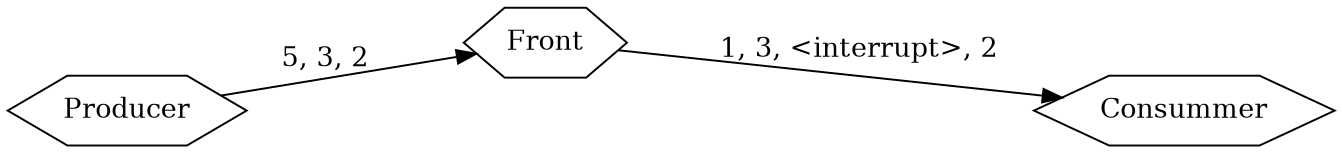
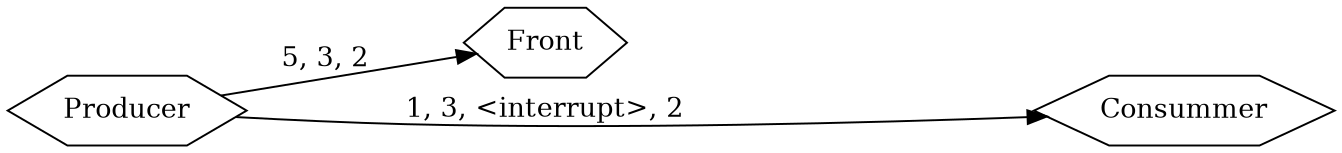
(830, 73) -> (632, 126)
